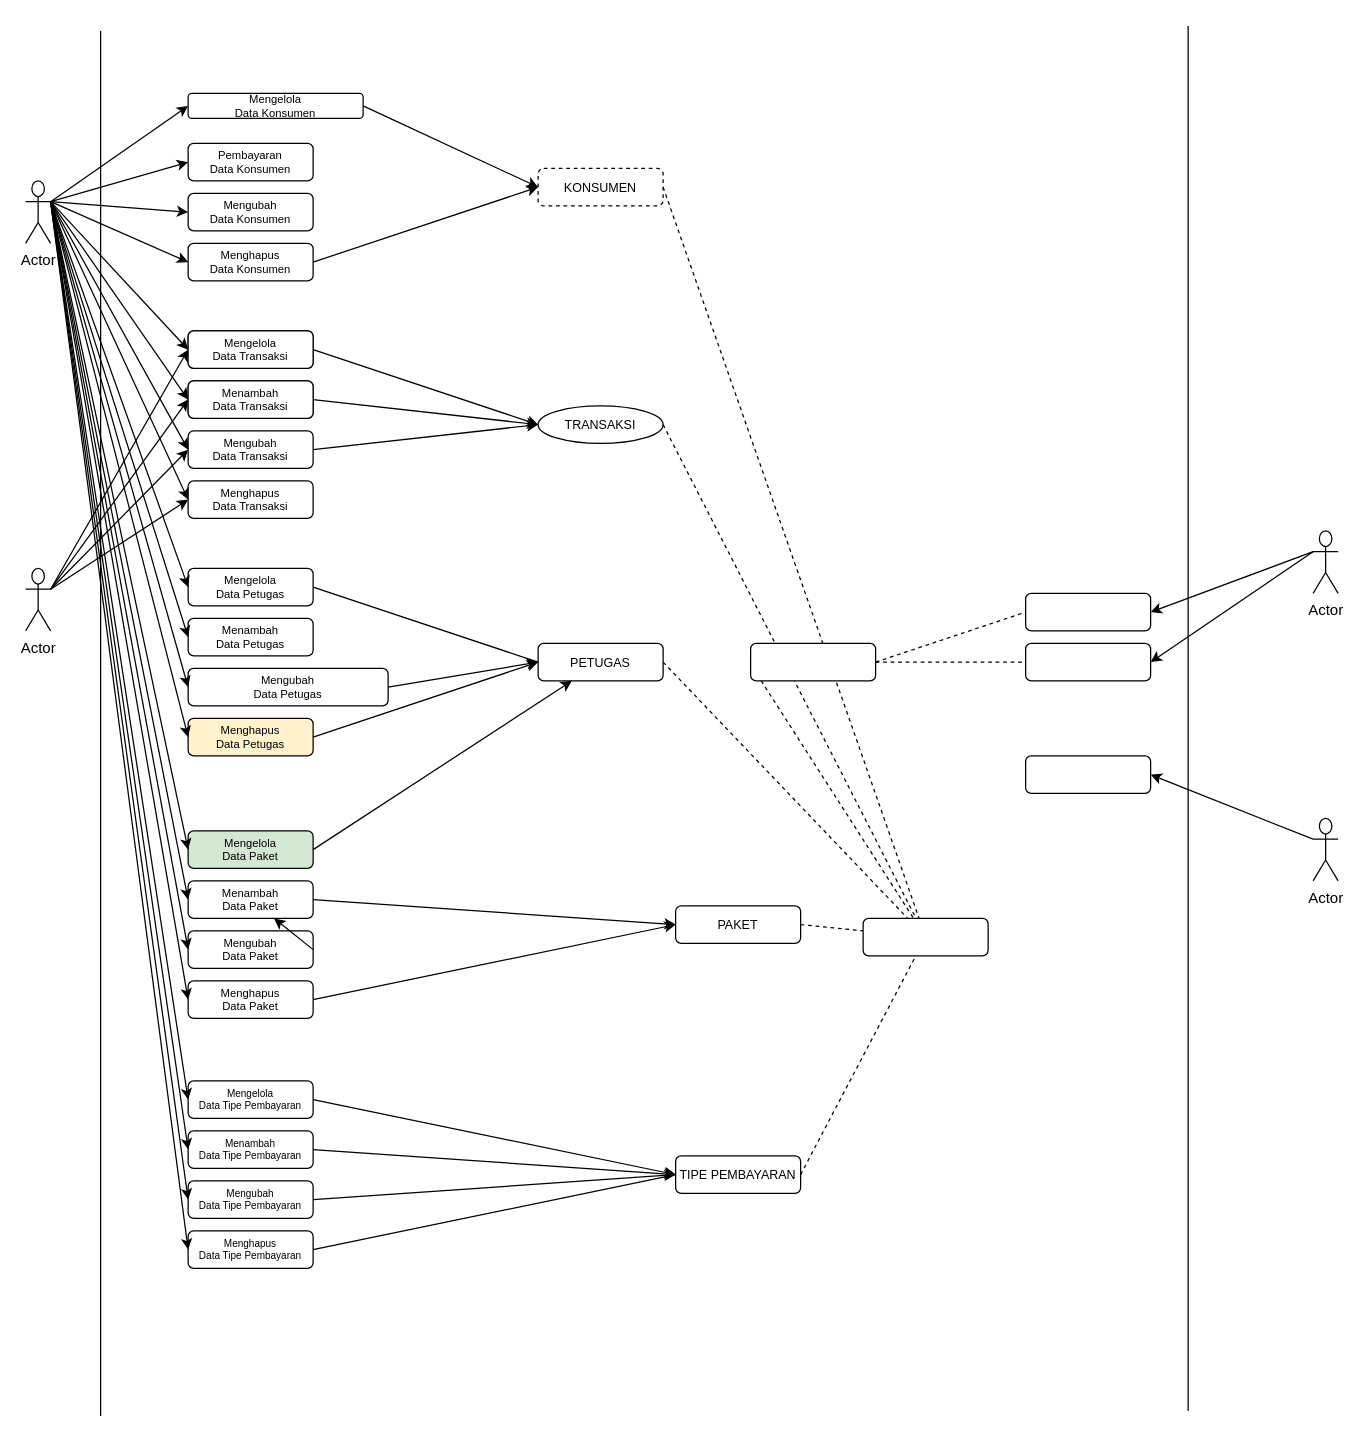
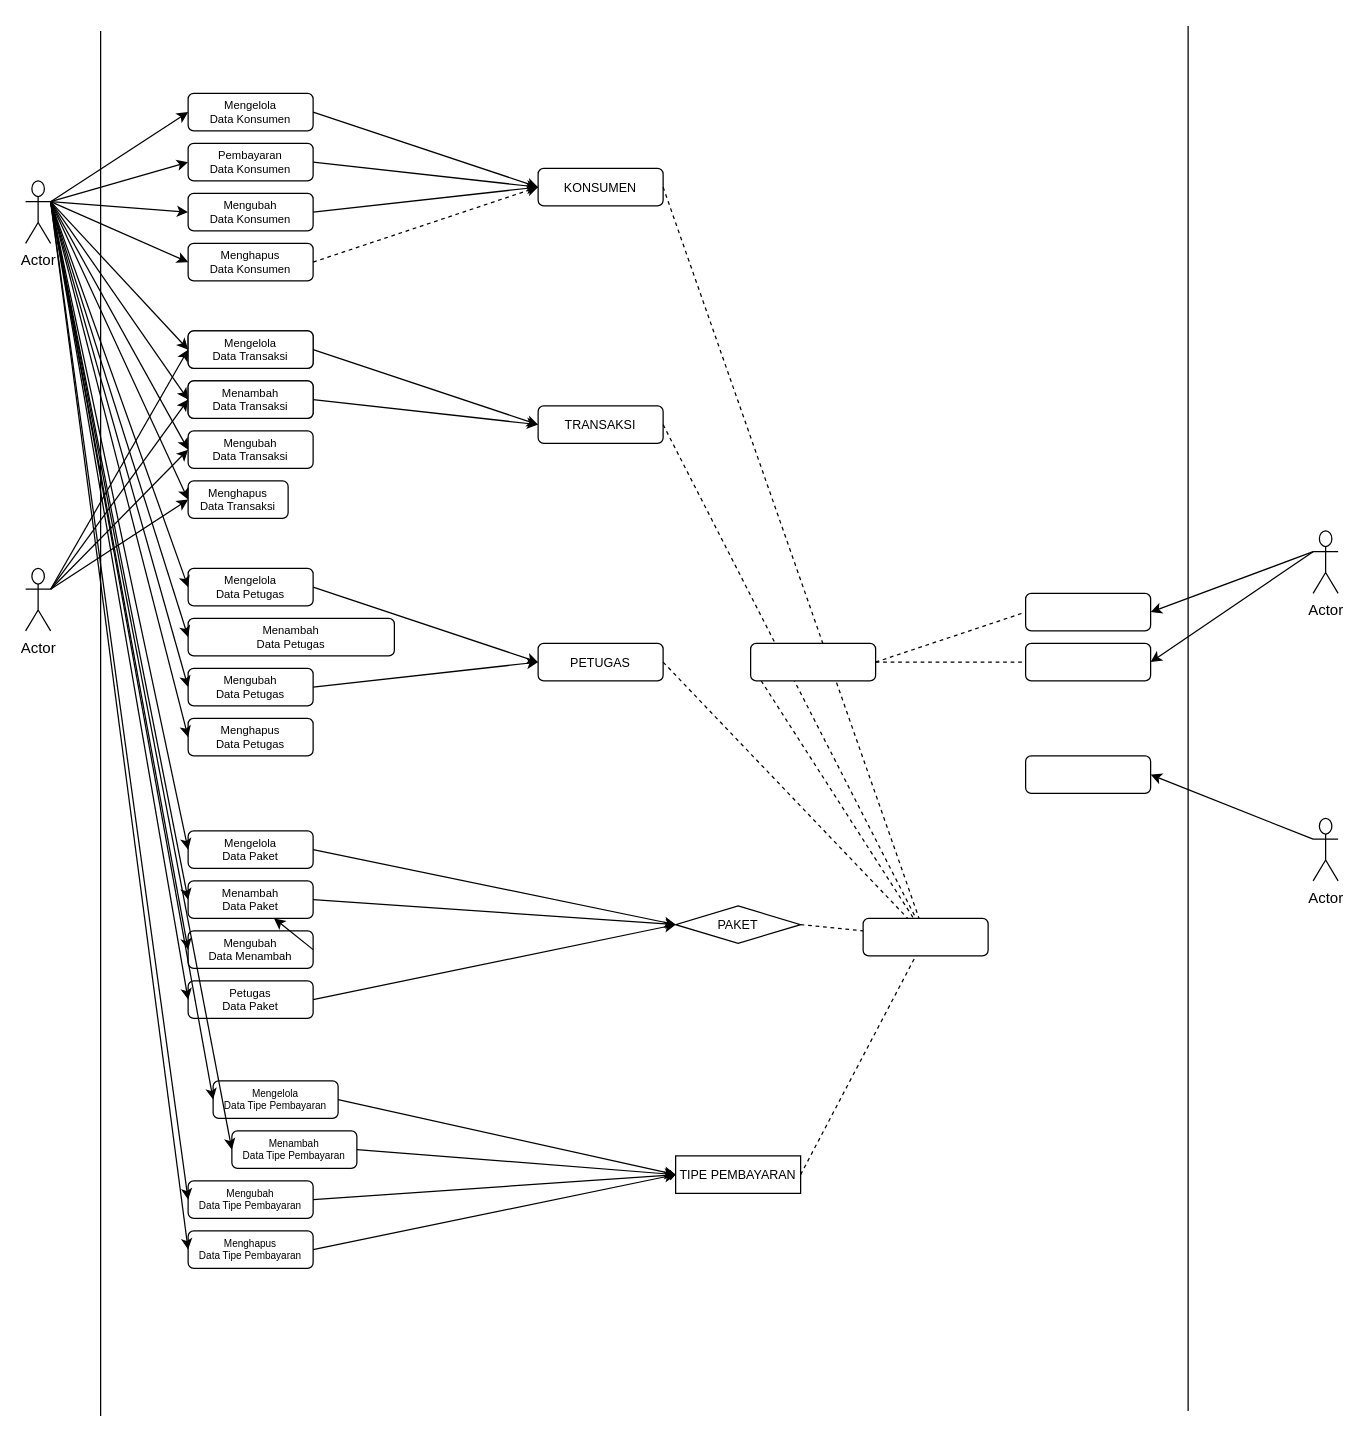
(276, 106) -> (251, 112)
none -> (421, 174)
(601, 187) -> (601, 187)
none -> (421, 200)
(422, 225) -> (422, 225)
(601, 424) -> (601, 424)
(421, 437) -> none
(251, 499) -> (238, 499)
(251, 637) -> (291, 637)
(531, 660) -> (528, 658)
(288, 687) -> (251, 687)
(421, 701) -> none
(251, 737) -> (251, 737)
(439, 767) -> (487, 885)
(251, 849) -> (251, 849)
(661, 923) -> (664, 924)
(738, 924) -> (738, 924)
(251, 949) -> (251, 949)
(251, 999) -> (251, 999)
(251, 1099) -> (276, 1099)
(251, 1149) -> (294, 1149)
(738, 1174) -> (738, 1174)
(660, 1175) -> (660, 1175)
(671, 1175) -> (668, 1176)
